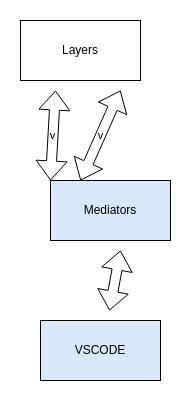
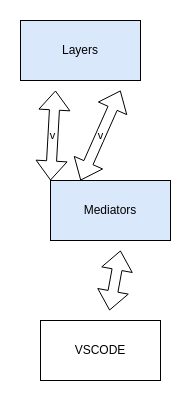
(81, 51) -> (81, 51)
(101, 351) -> (101, 351)
